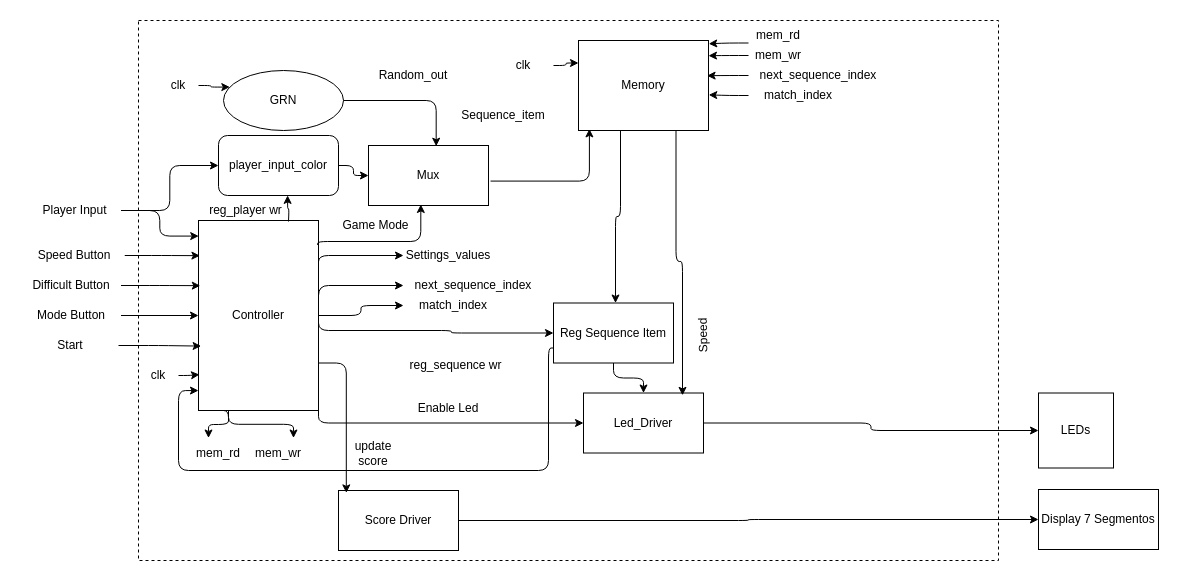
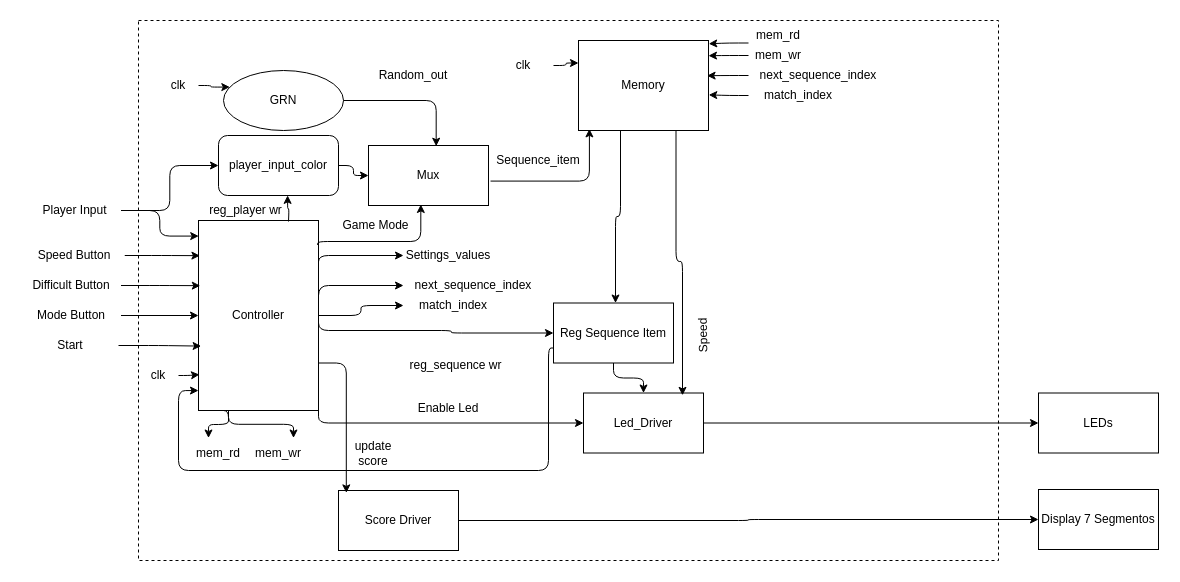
(504, 116) -> (539, 161)
(1076, 431) -> (1099, 423)
